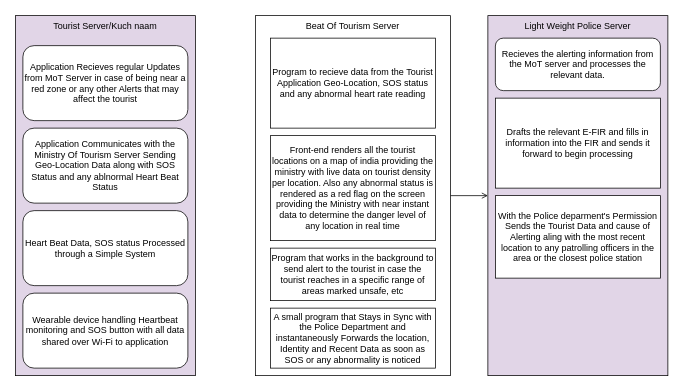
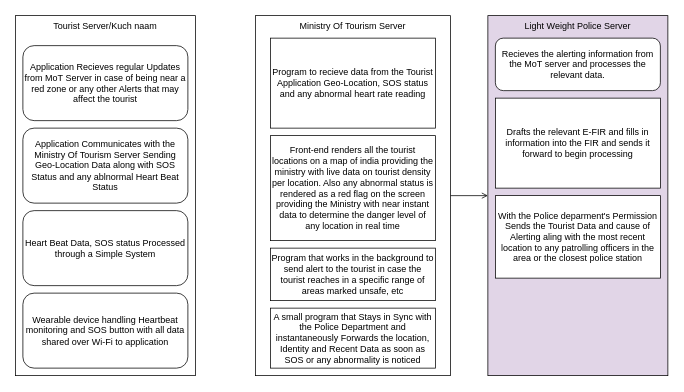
(105, 26) -> (105, 26)
(353, 26) -> (353, 26)
